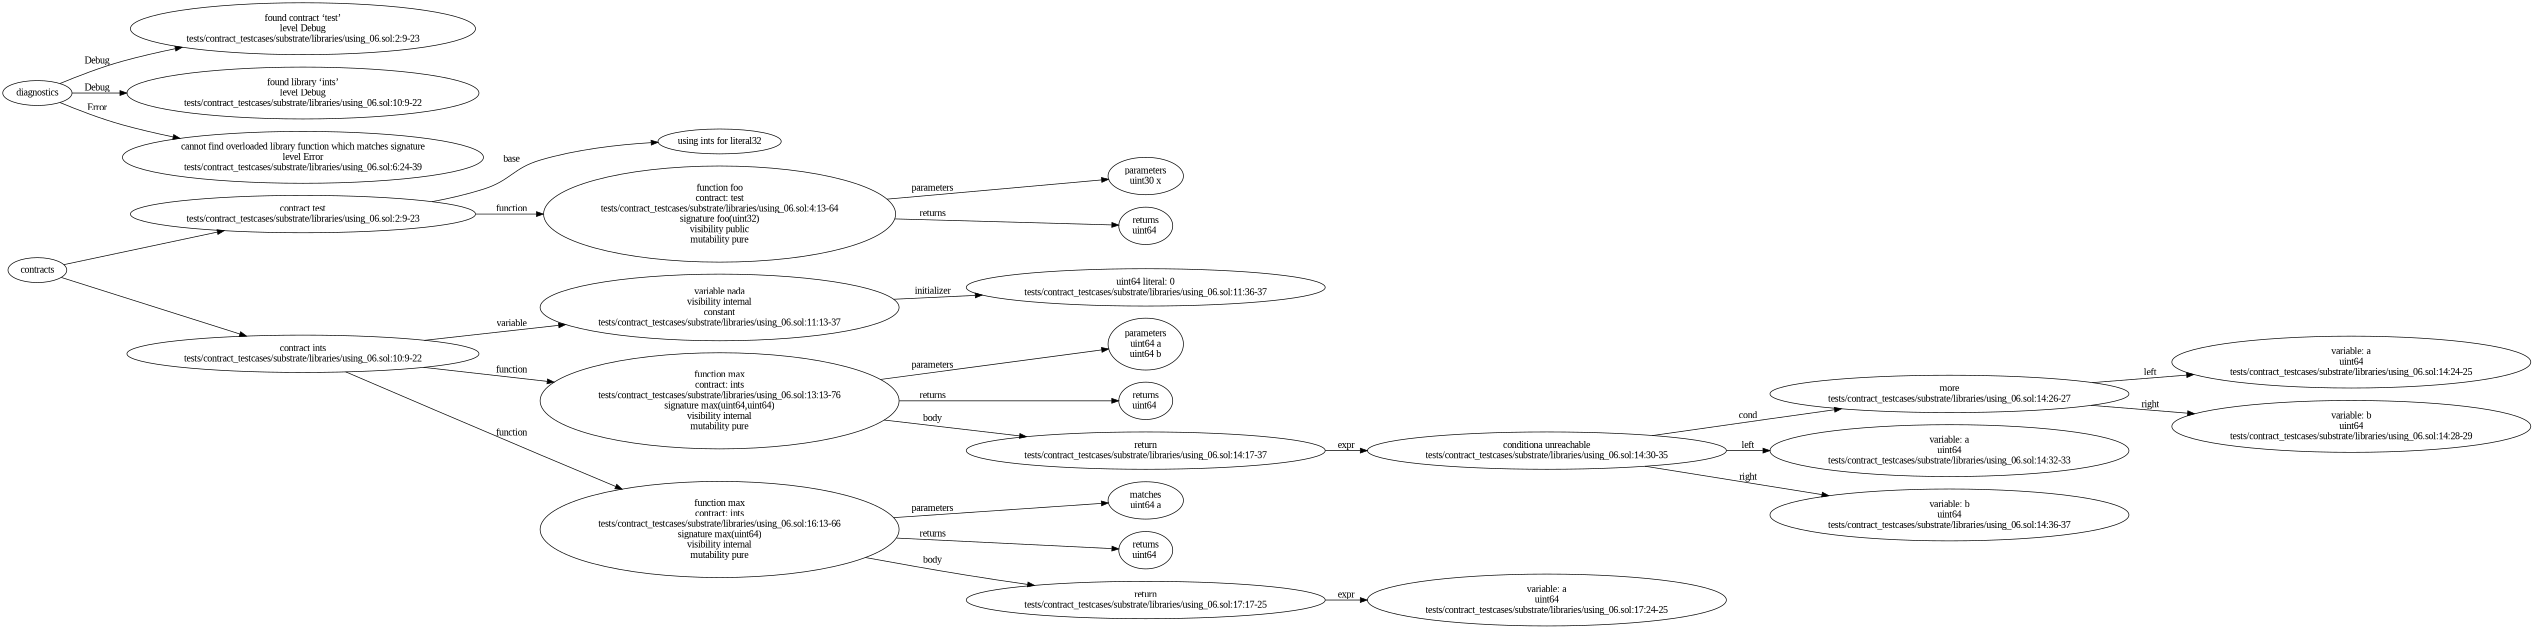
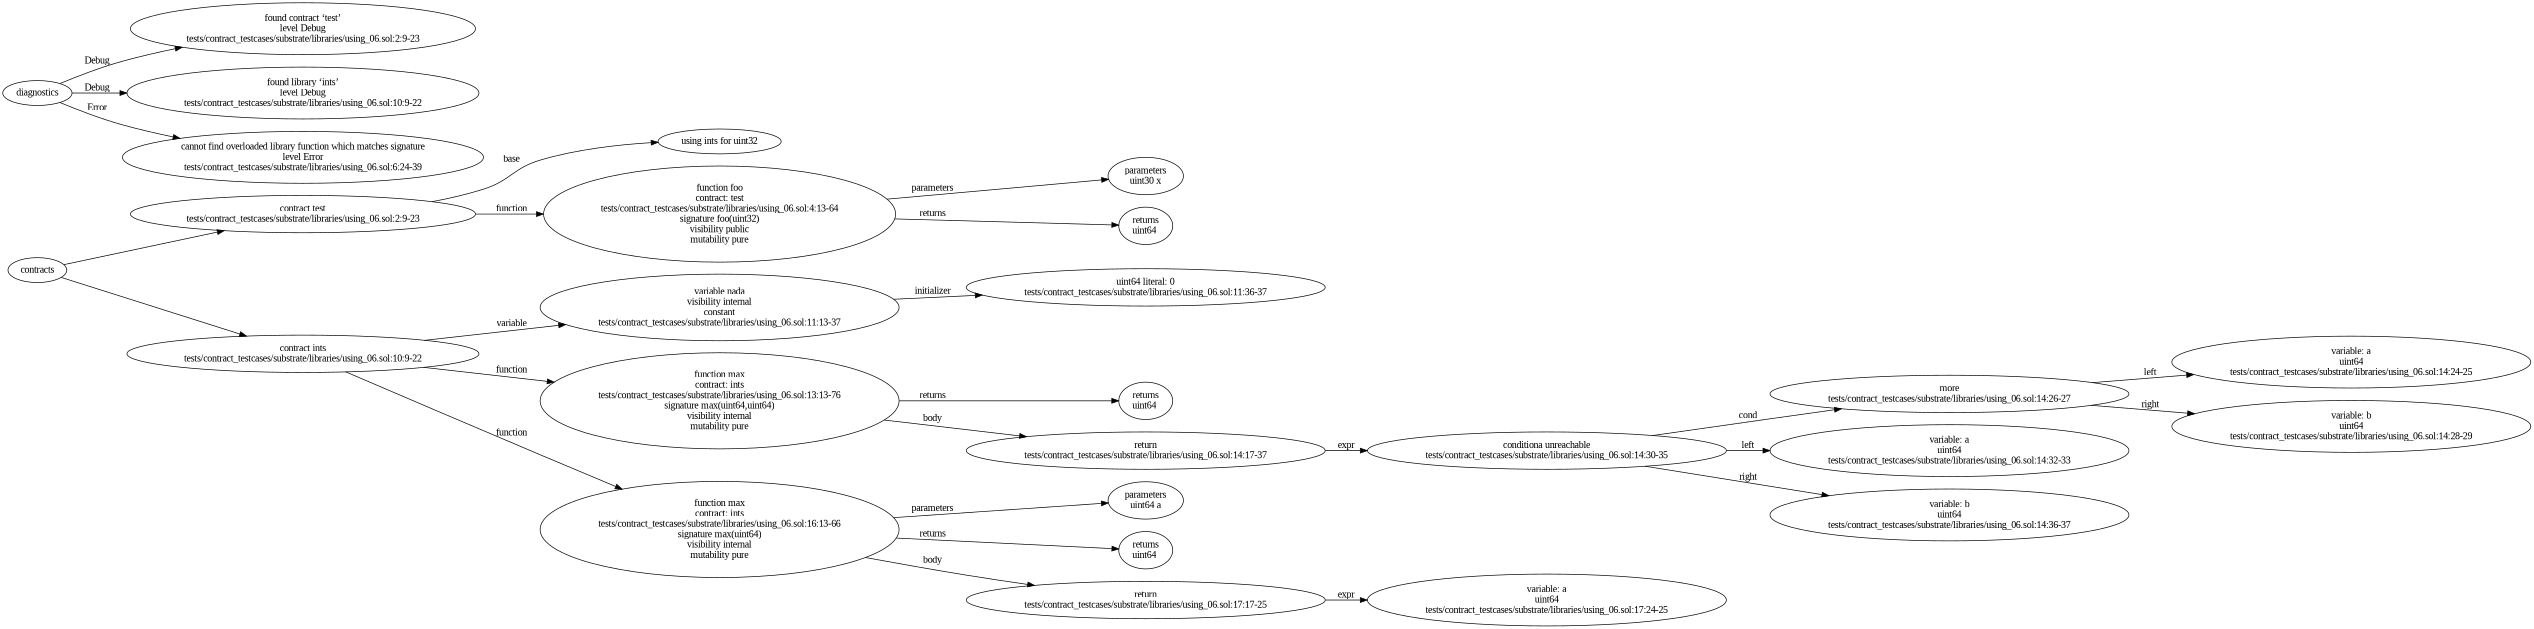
(720, 141) -> (720, 141)
(1146, 344) -> none
(1146, 500) -> (1146, 500)
